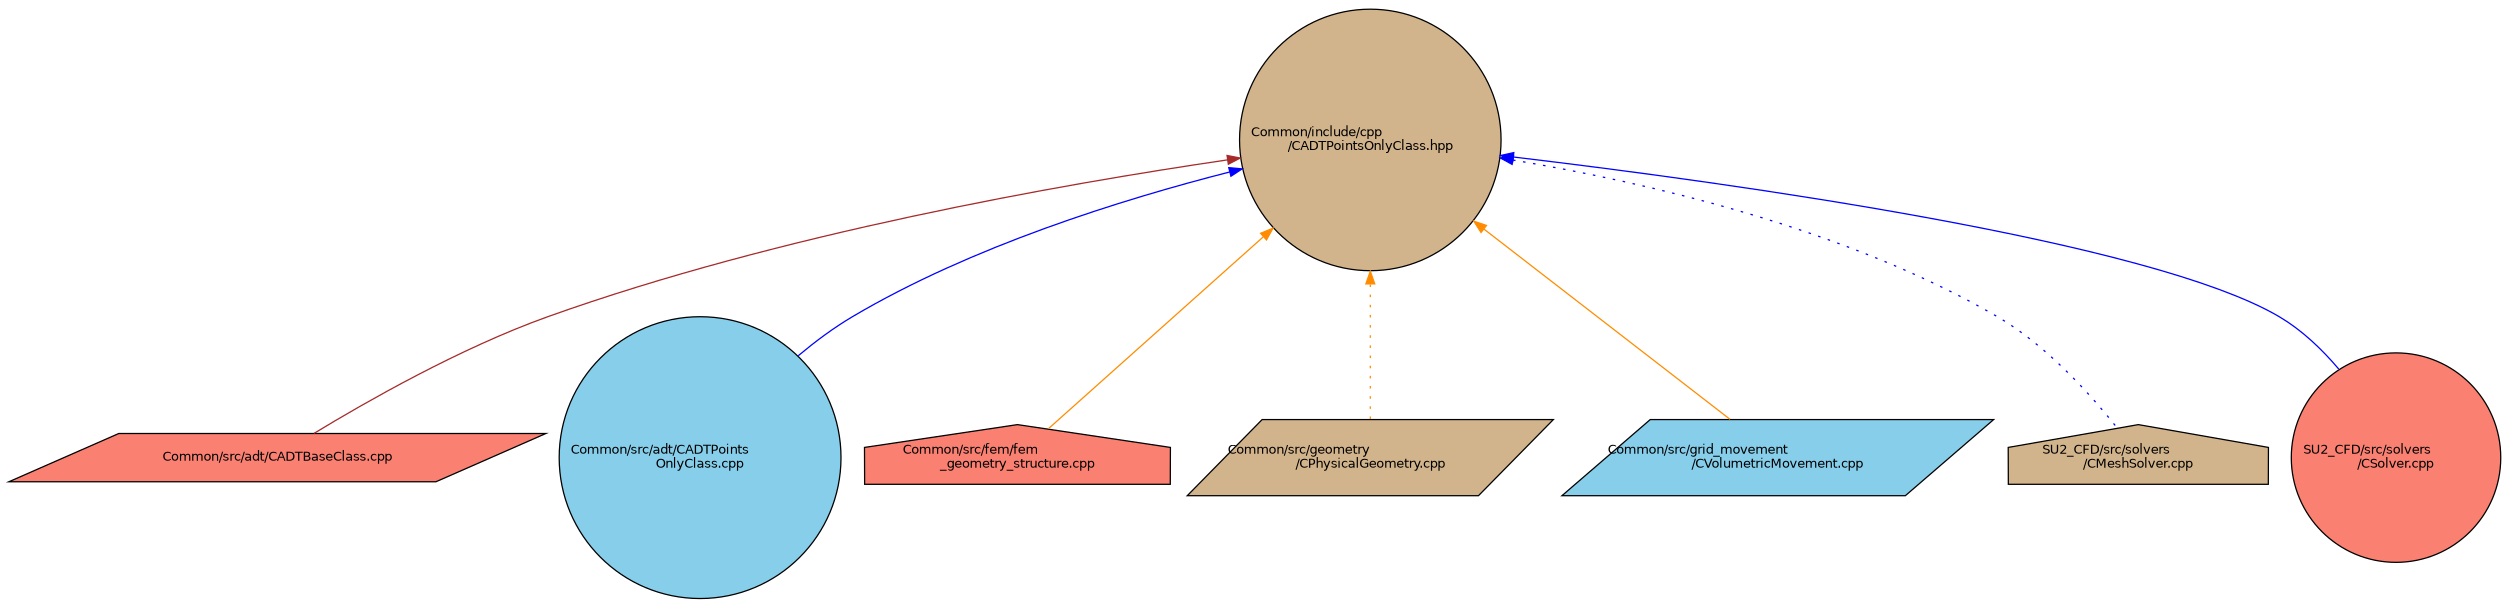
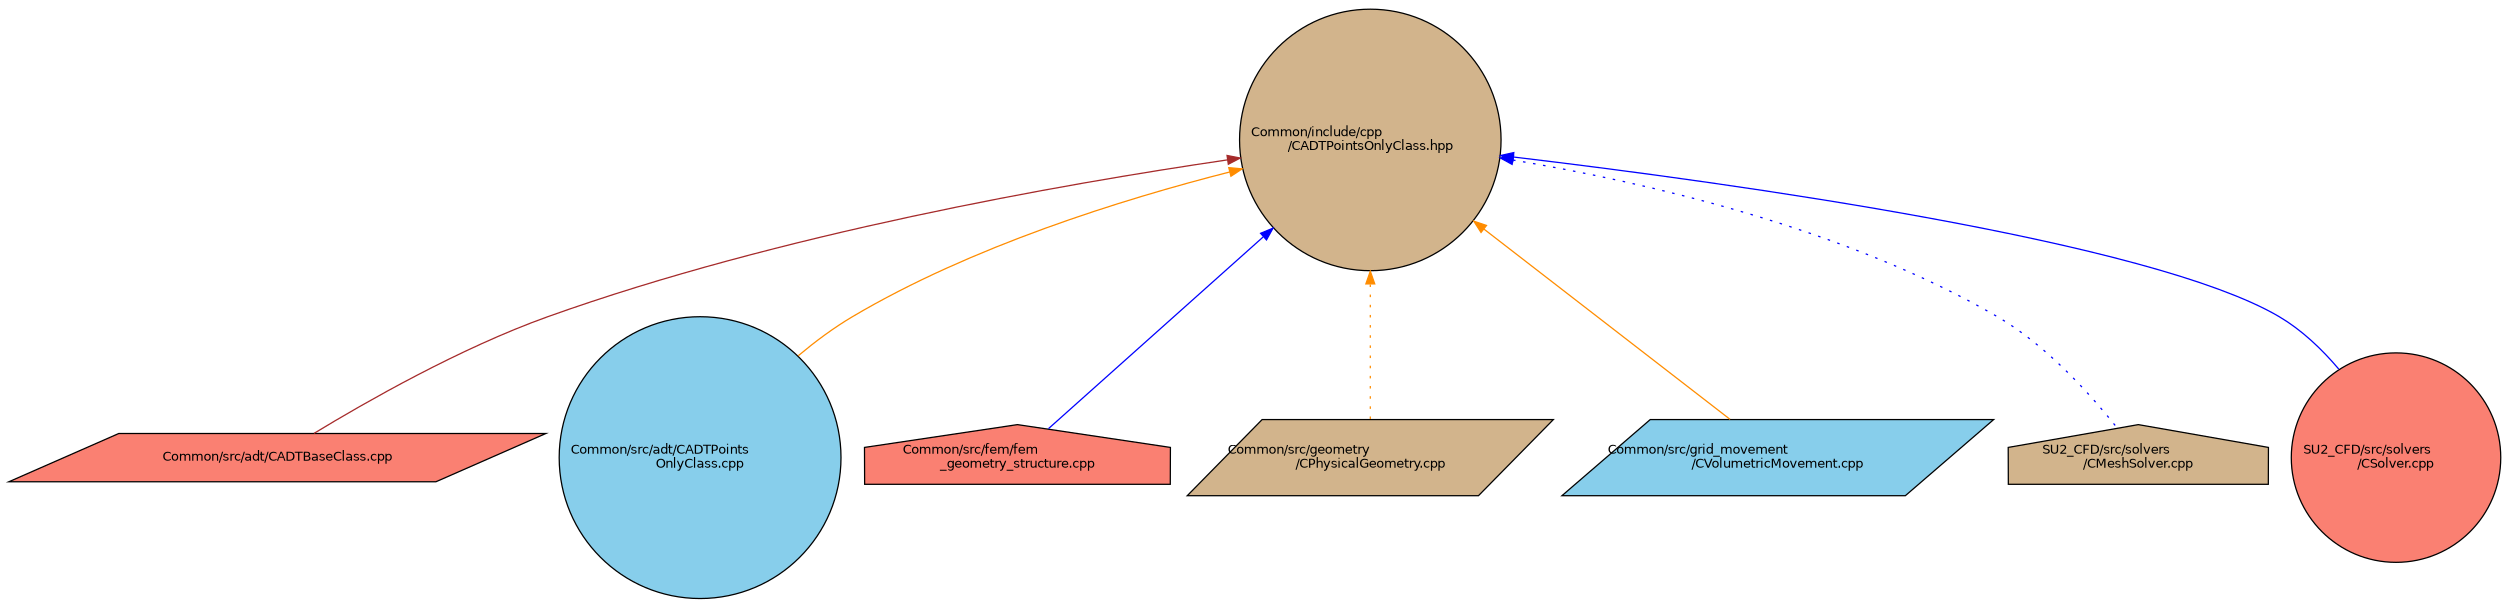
(1005, 244) -> (1005, 244)
(1156, 333) -> (1156, 333)
